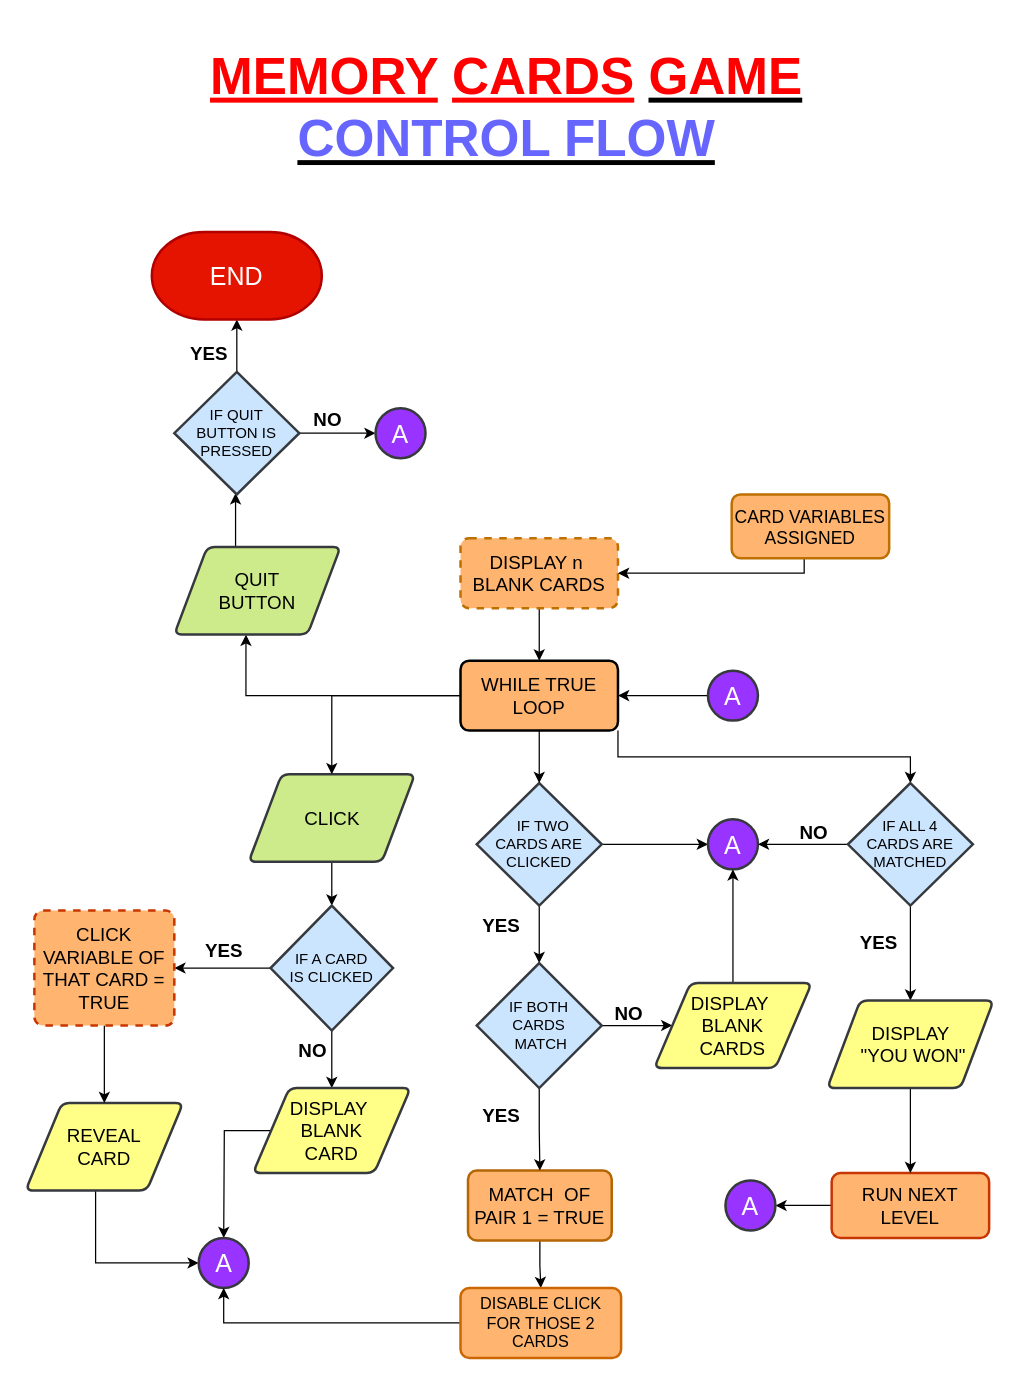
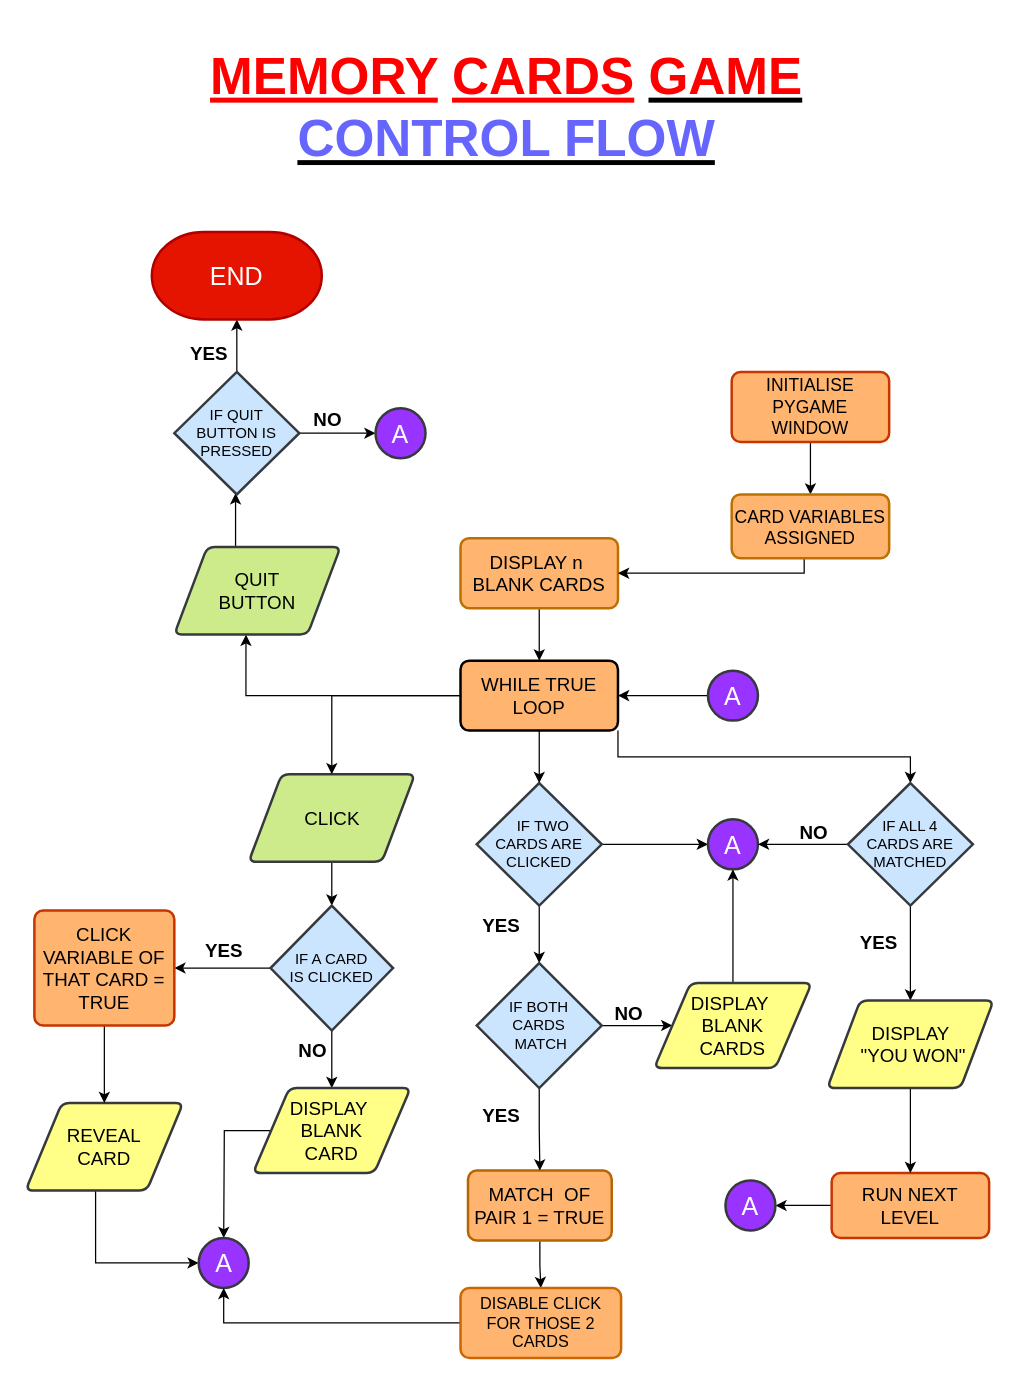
none -> (811, 407)
none -> (811, 464)
(539, 573) -> (539, 573)
(104, 968) -> (104, 968)
